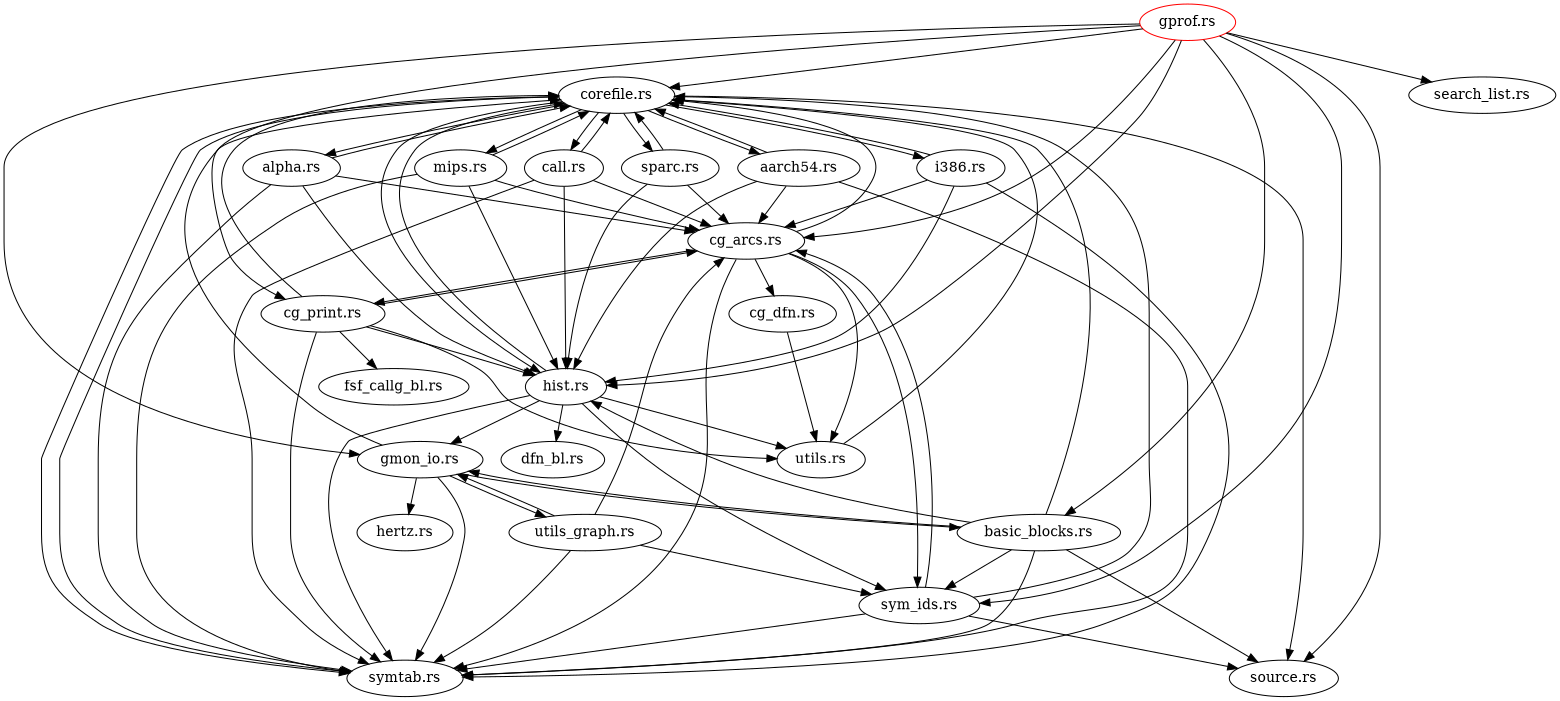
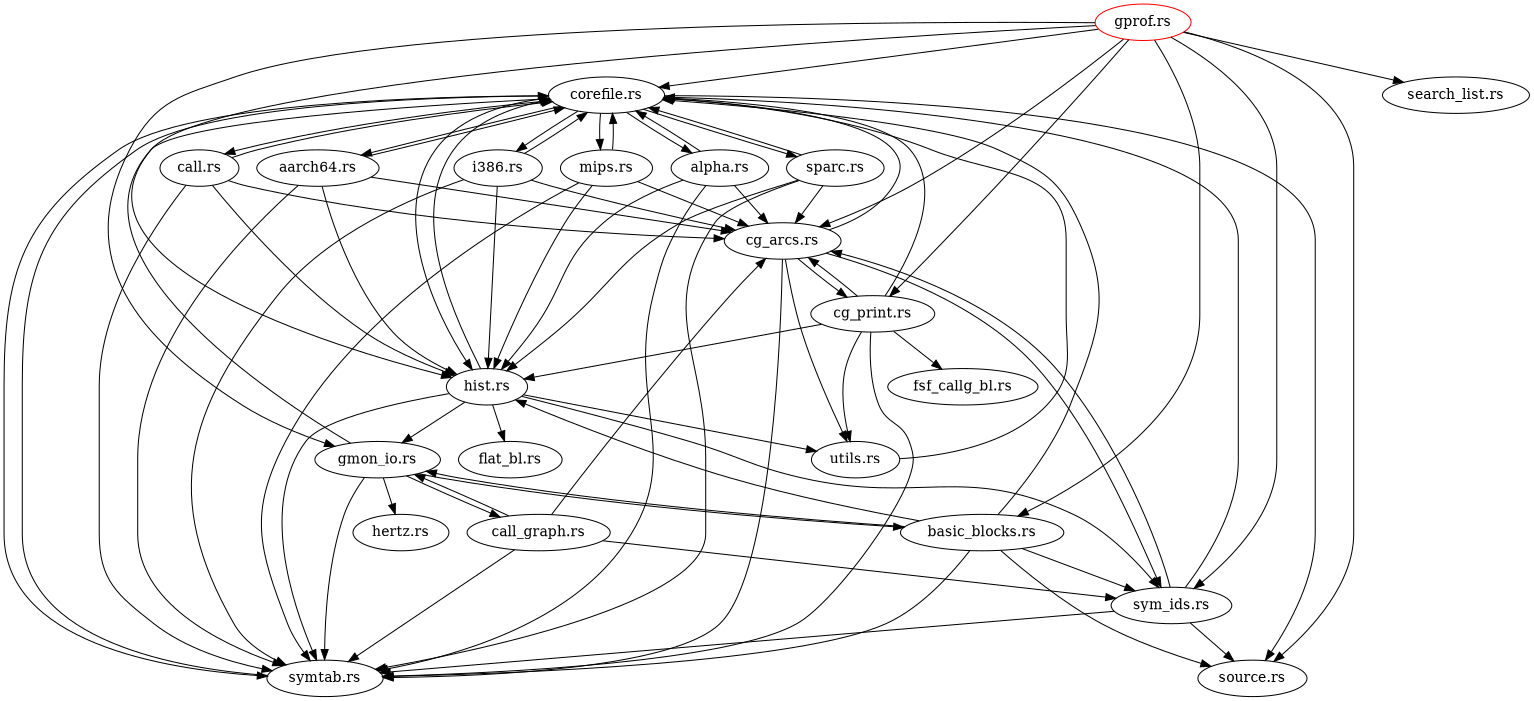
(799, 168) -> (318, 168)
(783, 314) -> none
(553, 460) -> (510, 460)
none -> (706, 487)
(585, 533) -> (539, 533)
